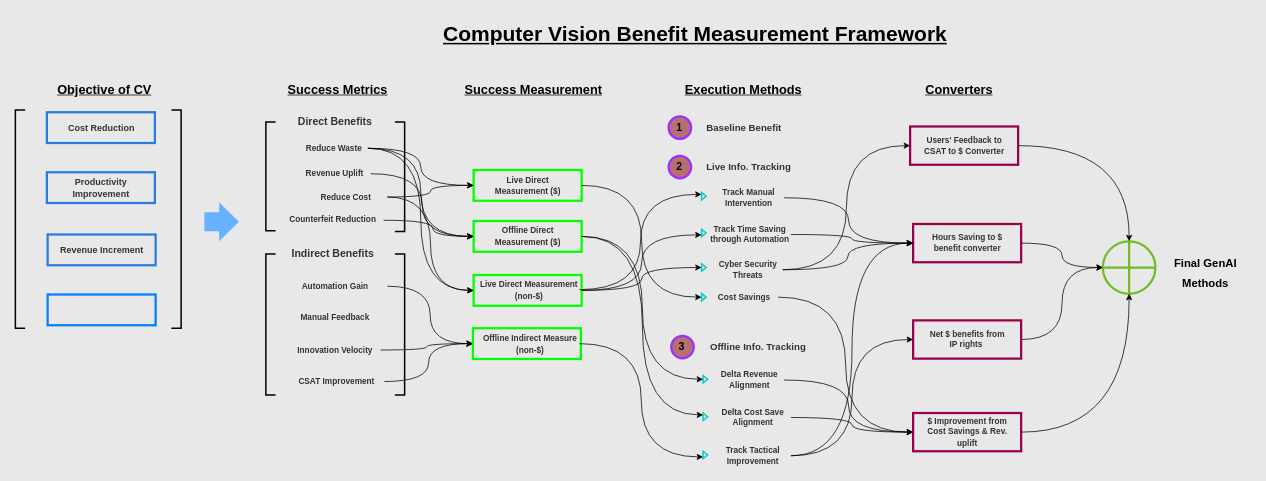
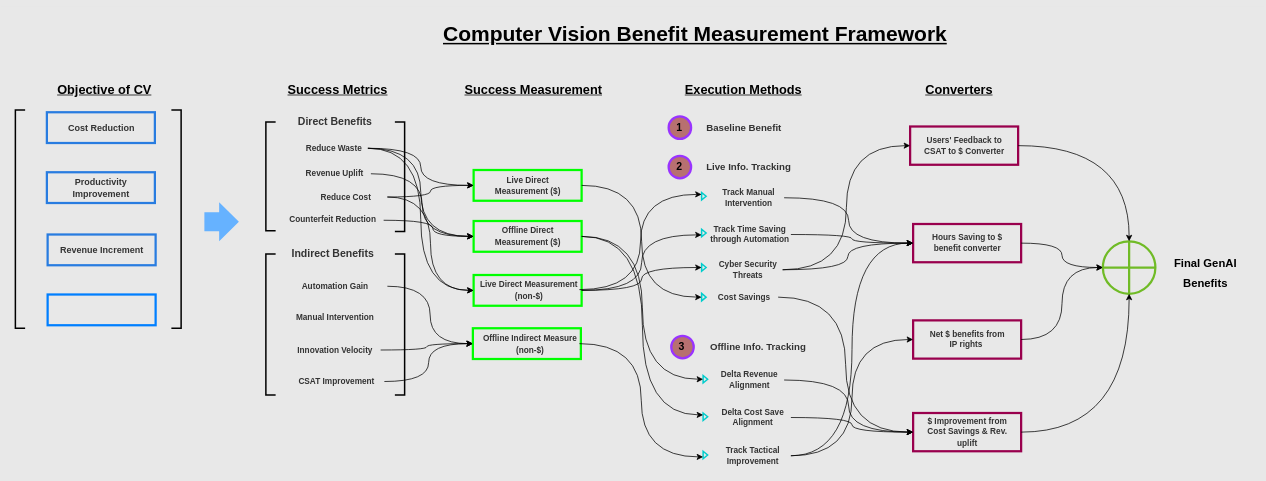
(1206, 271) -> (1206, 271)
(335, 318) -> (335, 318)
